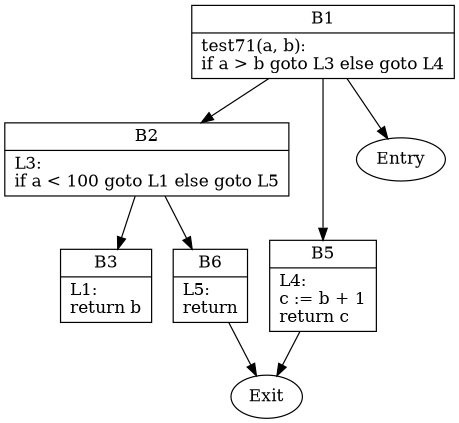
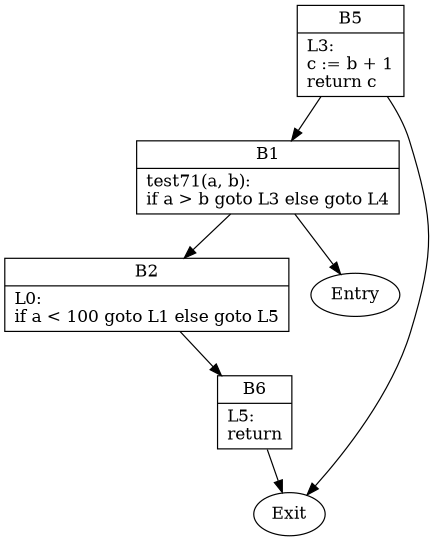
(323, 153) -> (310, 113)
(28, 164) -> (28, 299)
(293, 281) -> (321, 46)
(106, 286) -> none
